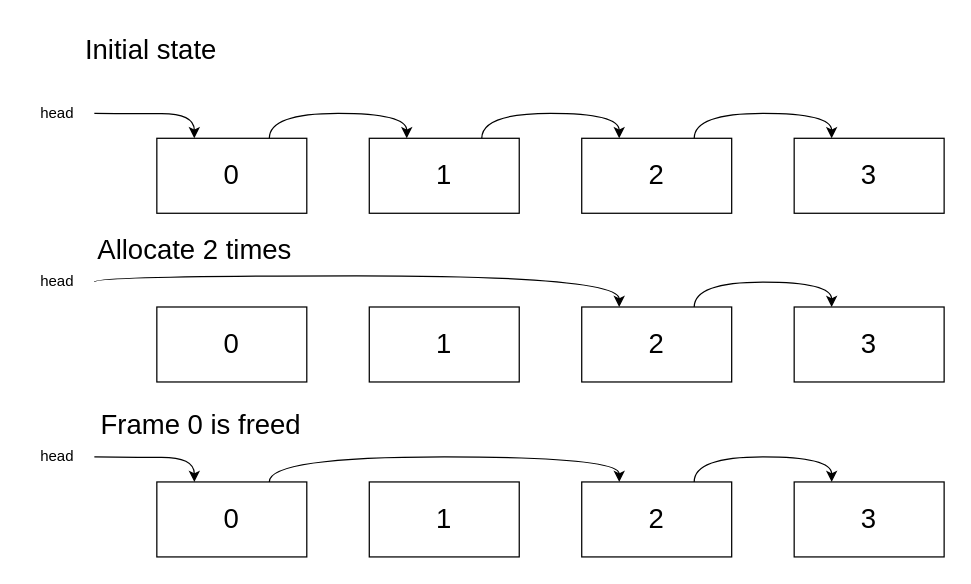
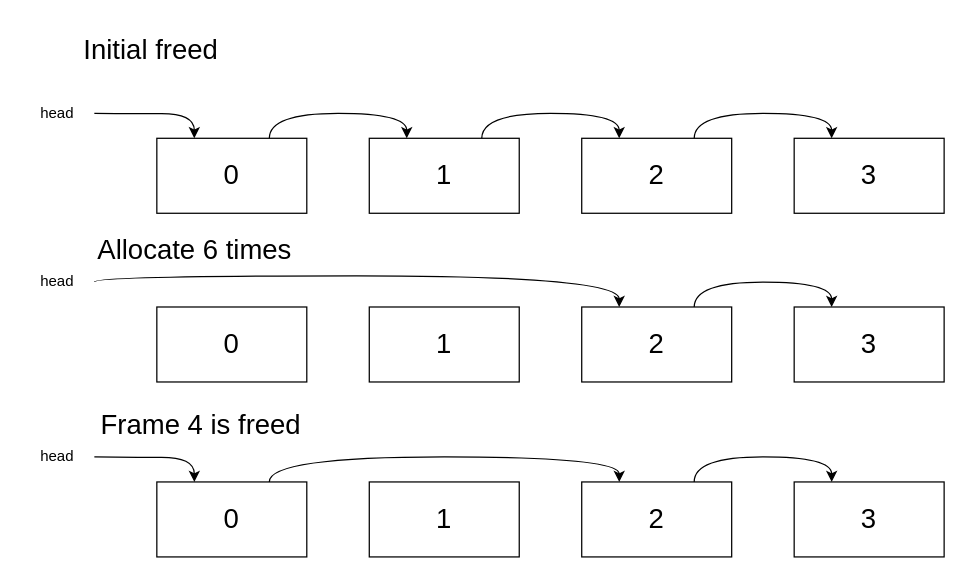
(151, 51) -> (151, 51)
(195, 251) -> (195, 251)
(201, 426) -> (201, 426)
